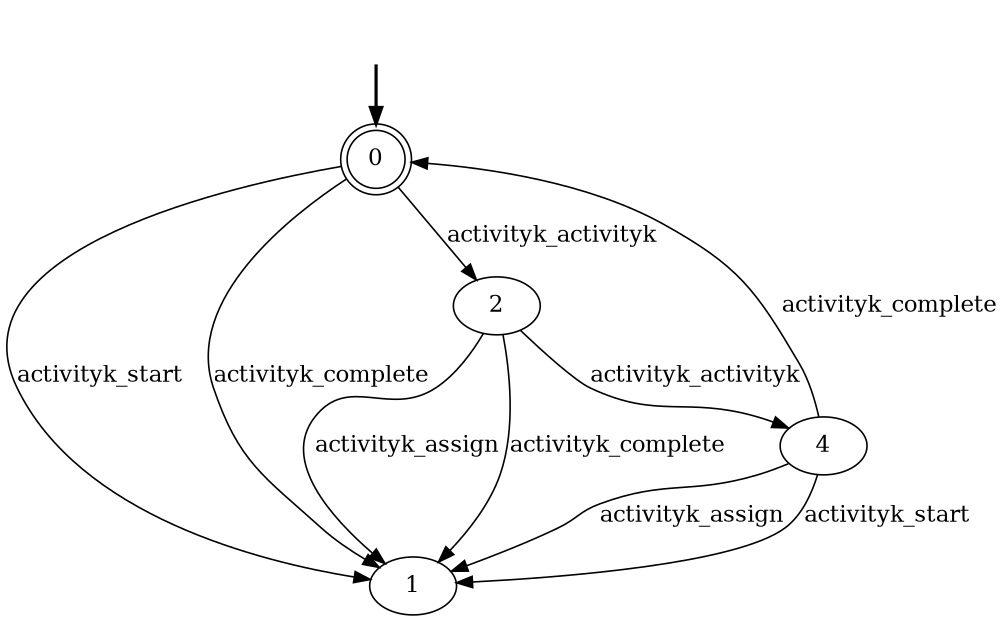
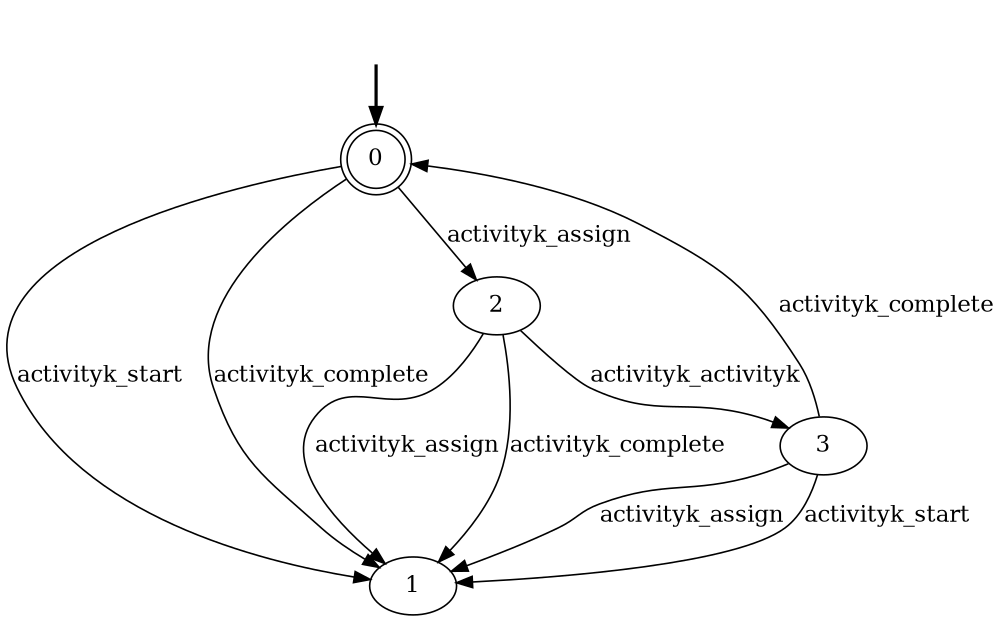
(552, 236) -> (539, 236)
(824, 446) -> (824, 446)
